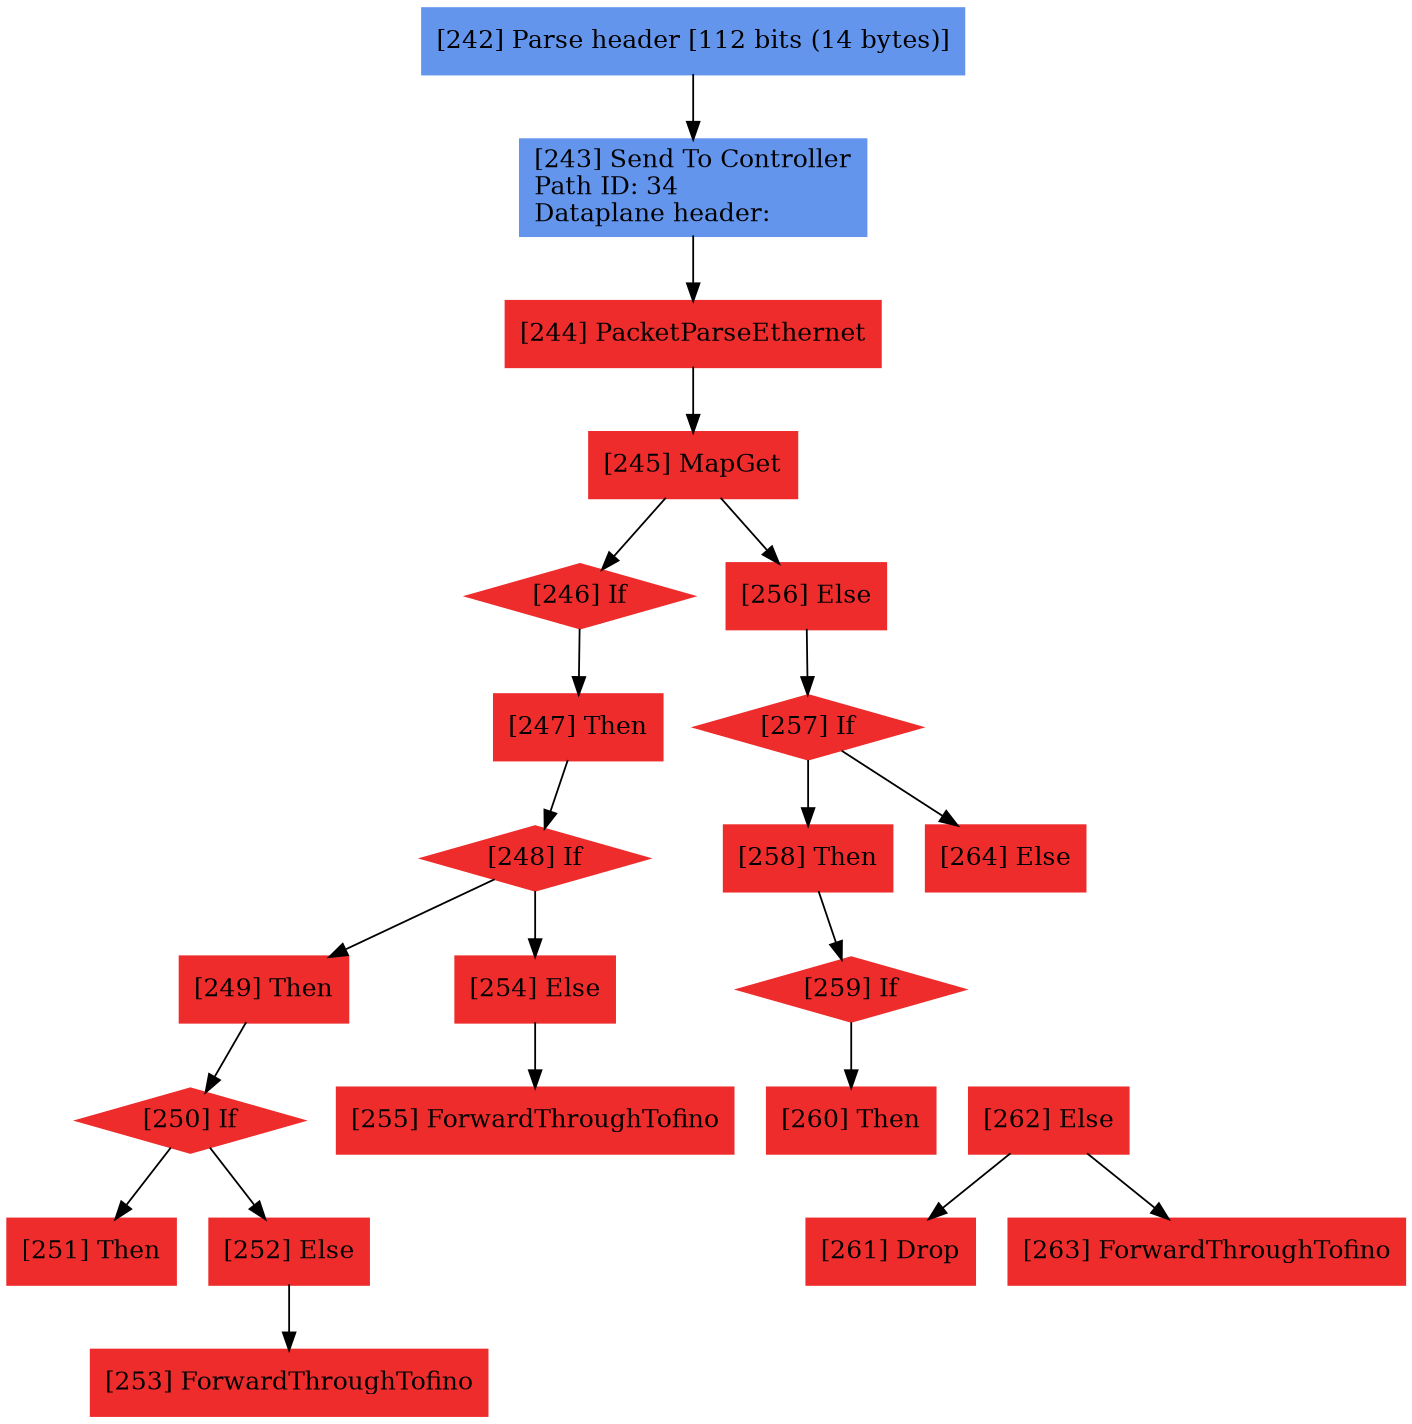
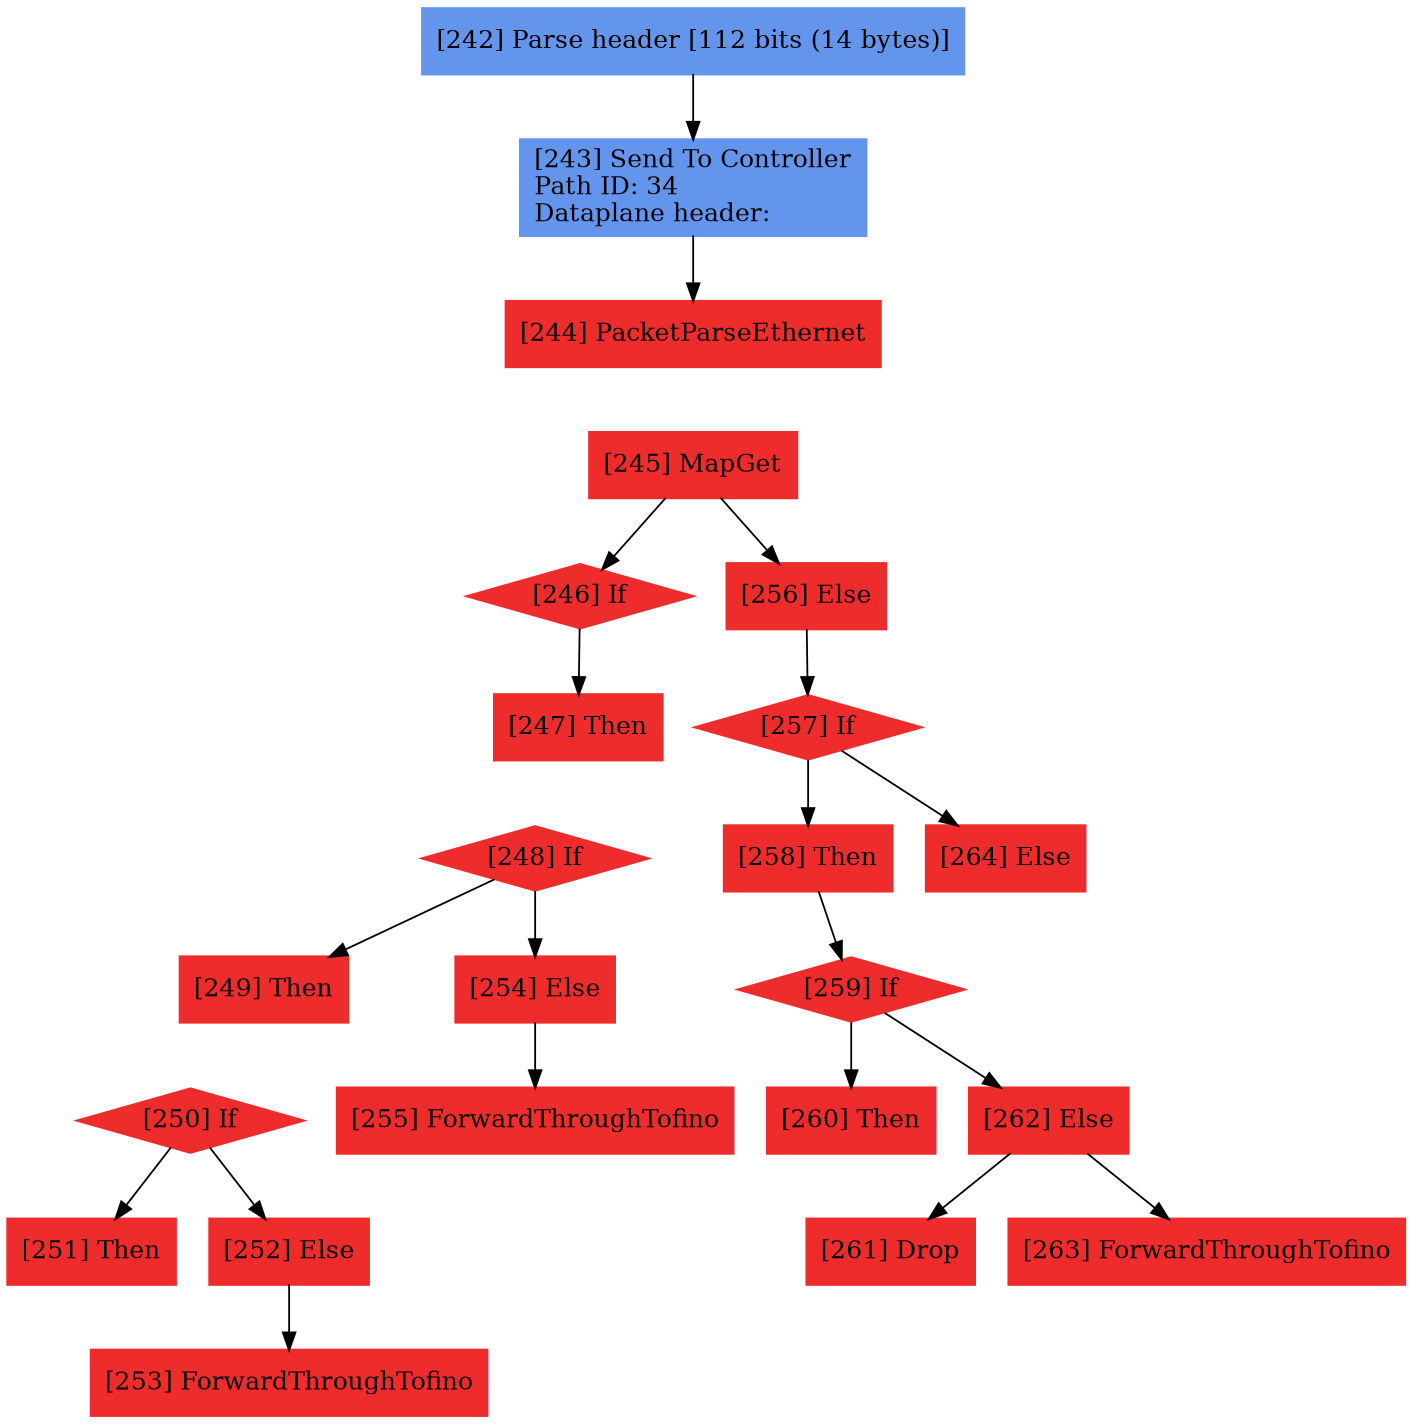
(693, 391) -> none
(559, 786) -> none
none -> (935, 1045)
(230, 1049) -> none
